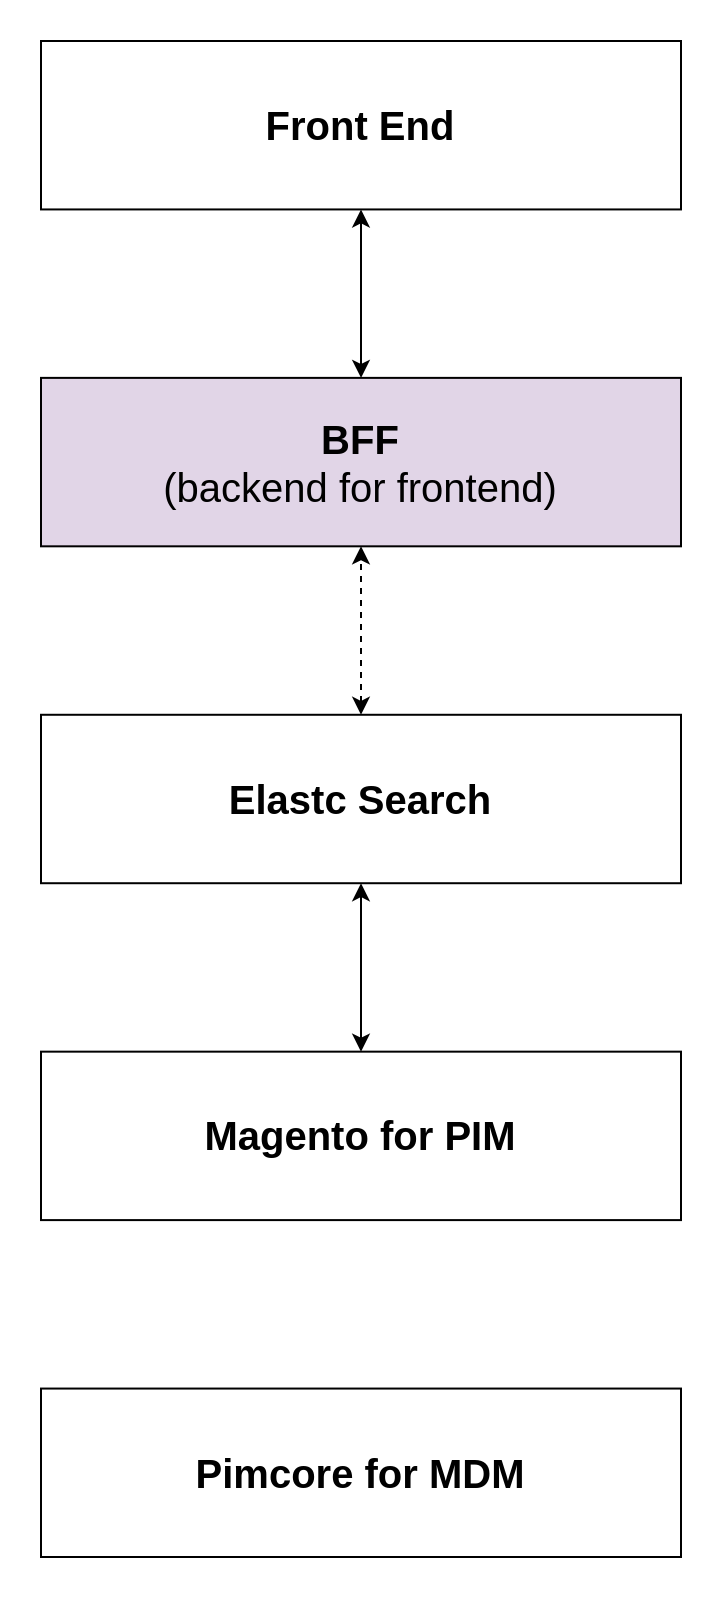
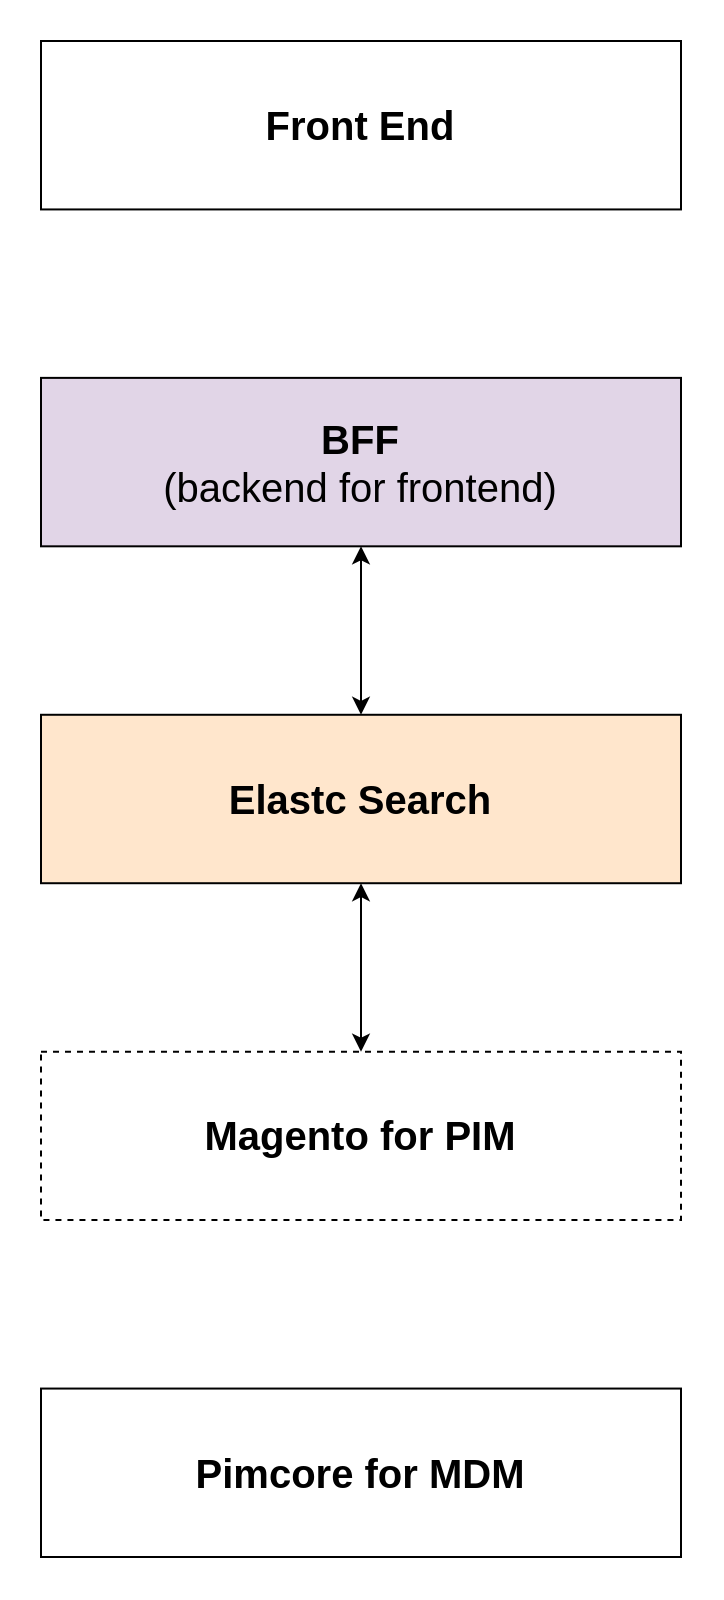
(361, 294) -> none
(361, 629) -> (361, 629)
(361, 799) -> (361, 799)
(361, 1136) -> (361, 1136)
